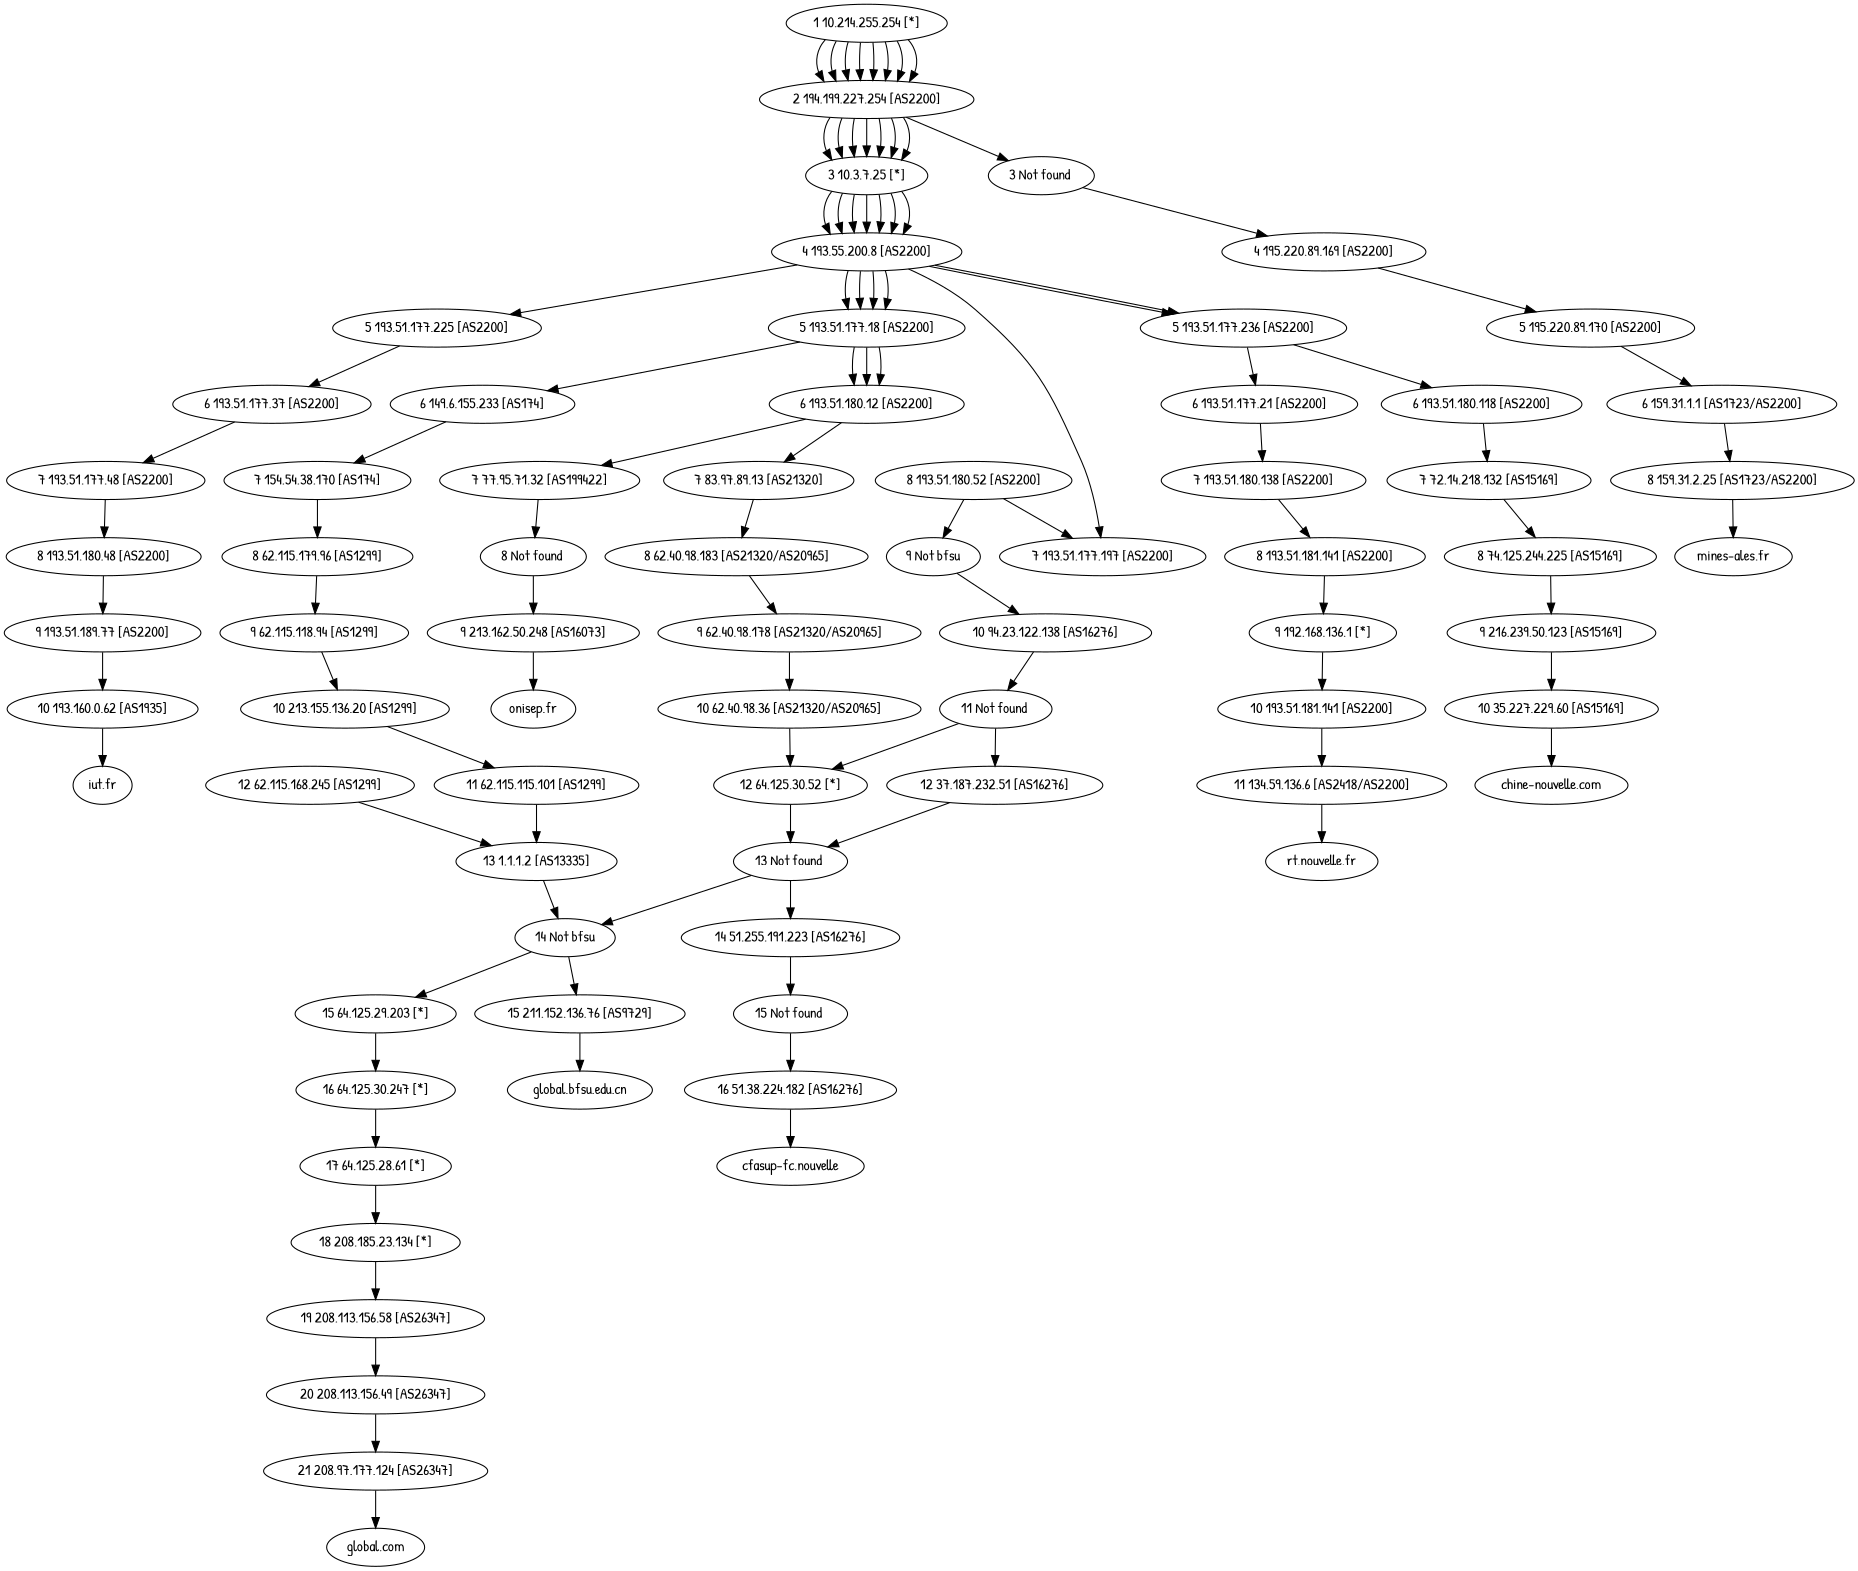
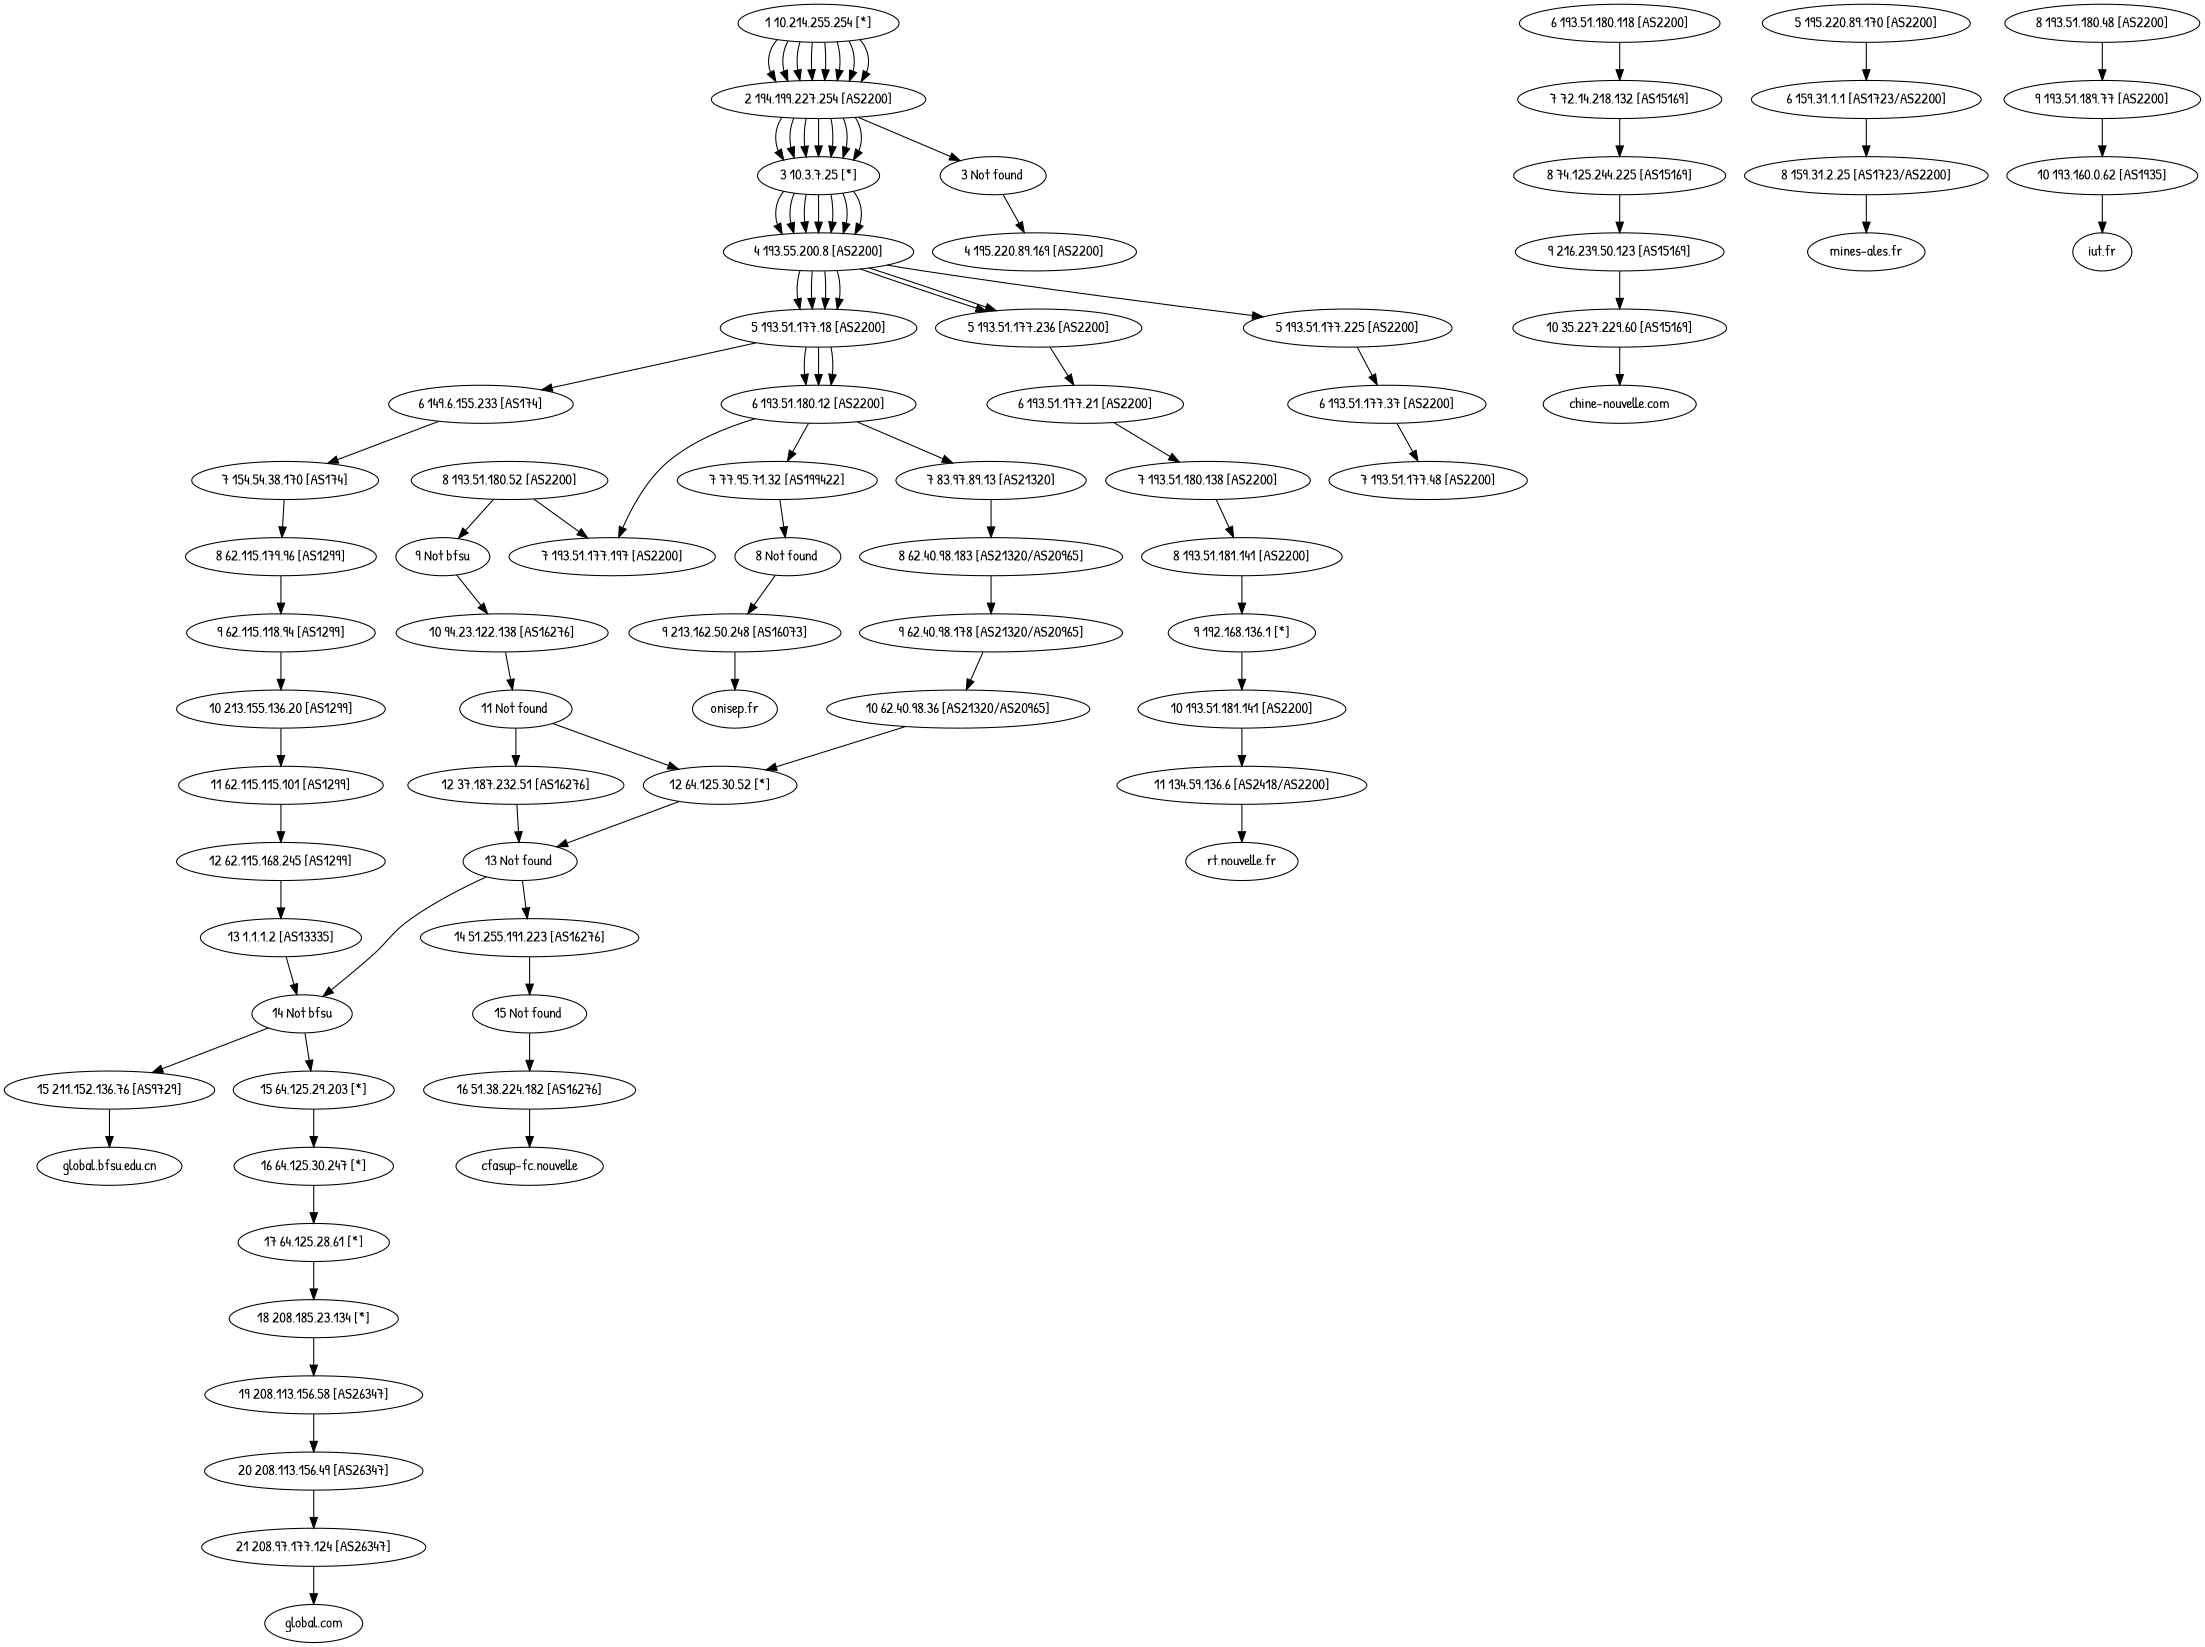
(1452, 288) -> none
(1357, 365) -> none
(1036, 374) -> (675, 457)
(105, 513) -> none
(537, 818) -> (281, 818)
